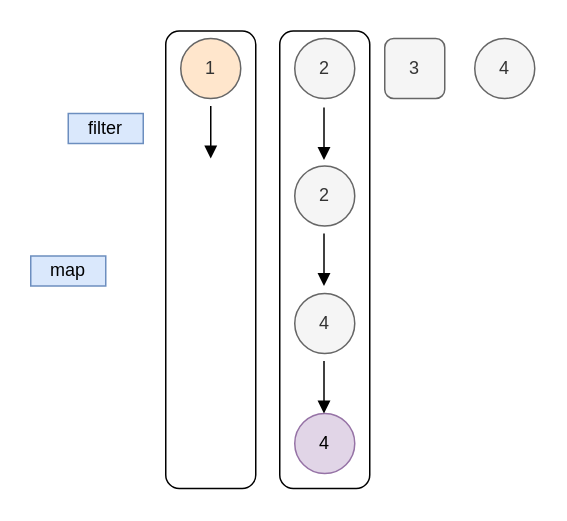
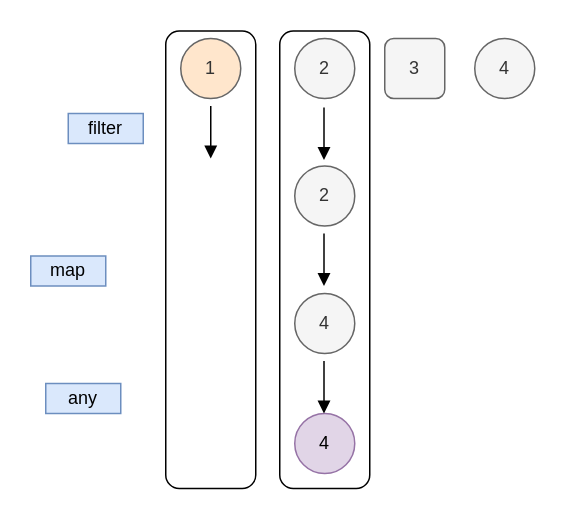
none -> (83, 398)
